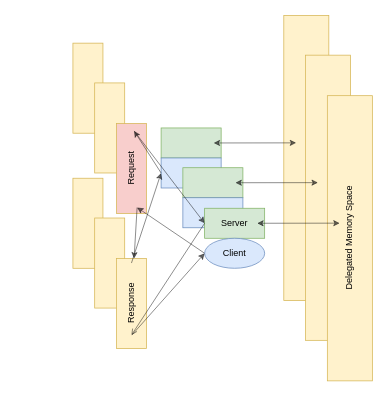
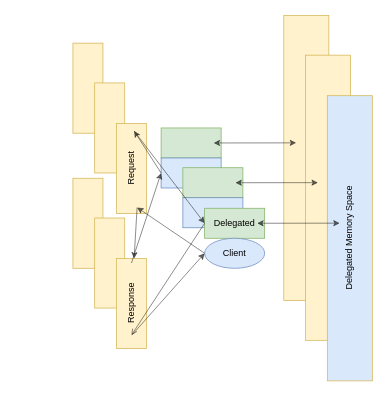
(131, 168) -> (131, 168)
(234, 223) -> (234, 223)
(350, 238) -> (350, 238)
